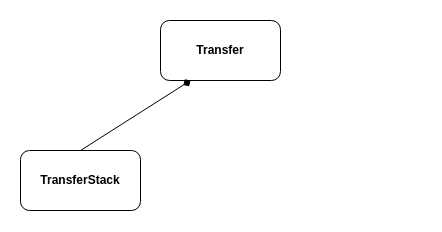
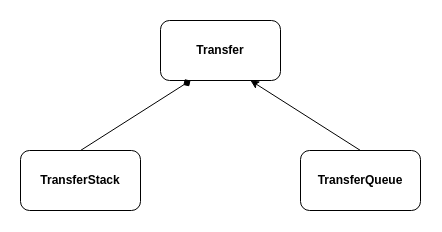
none -> (308, 117)
none -> (361, 181)
